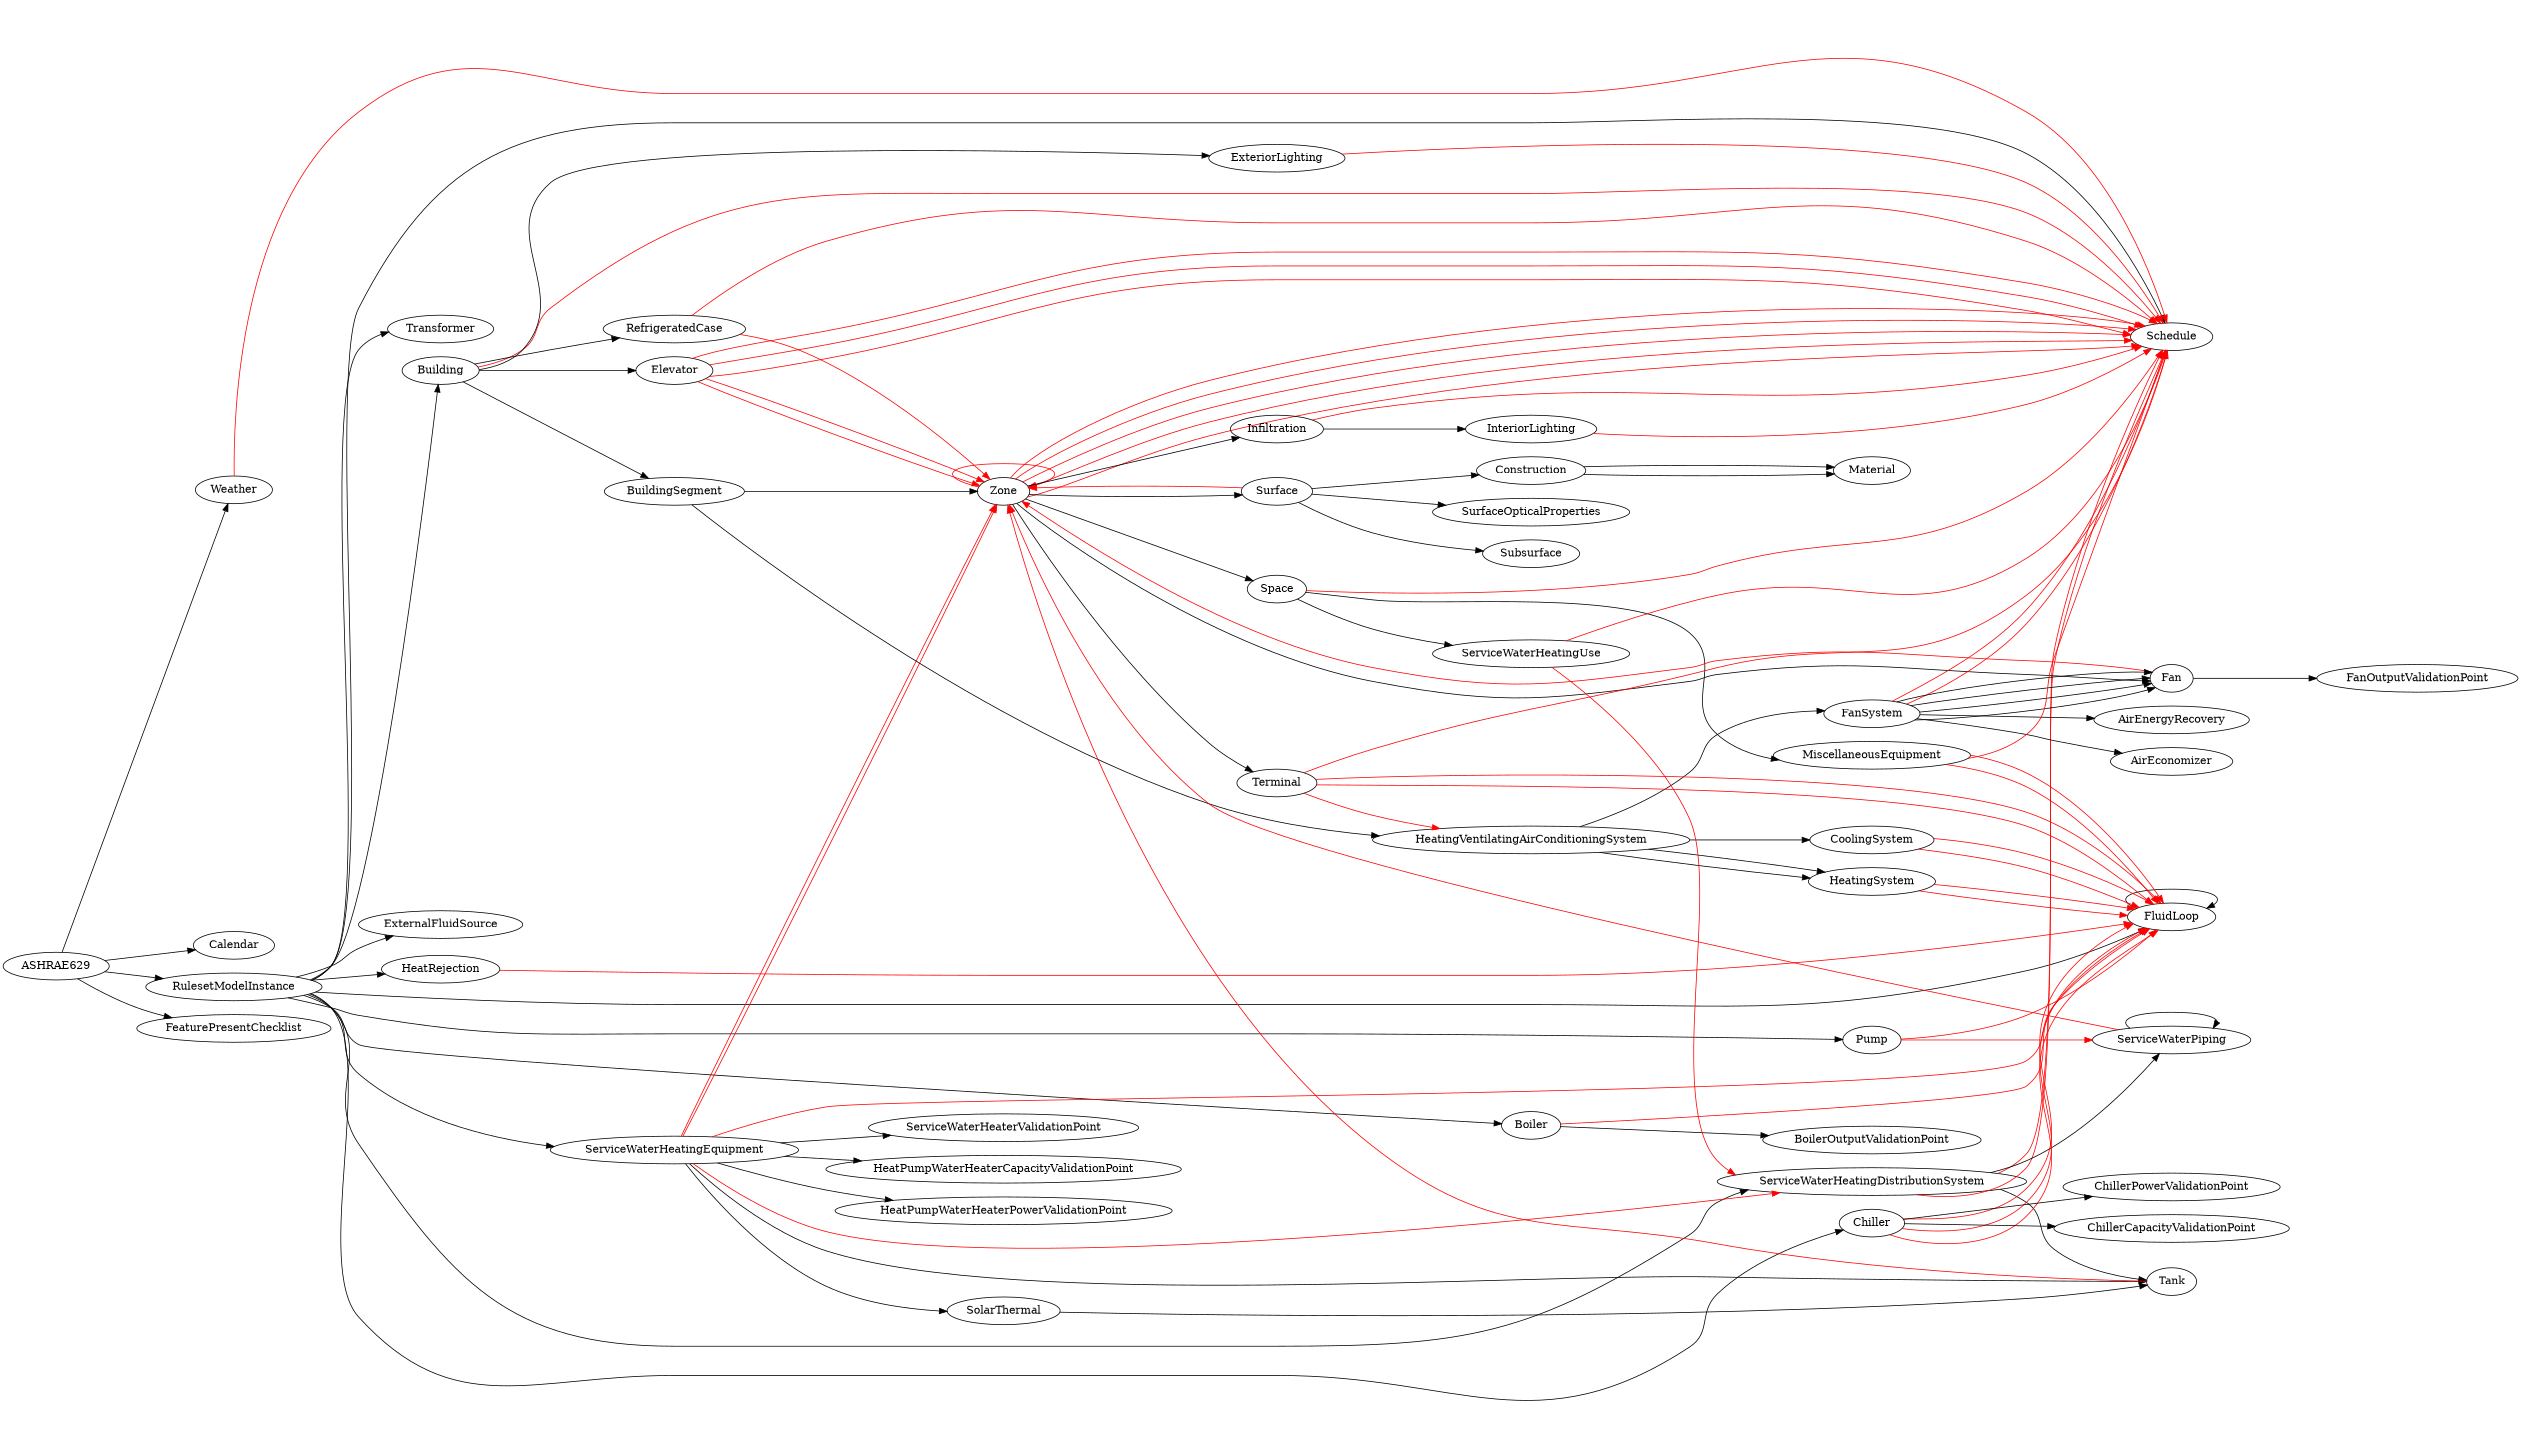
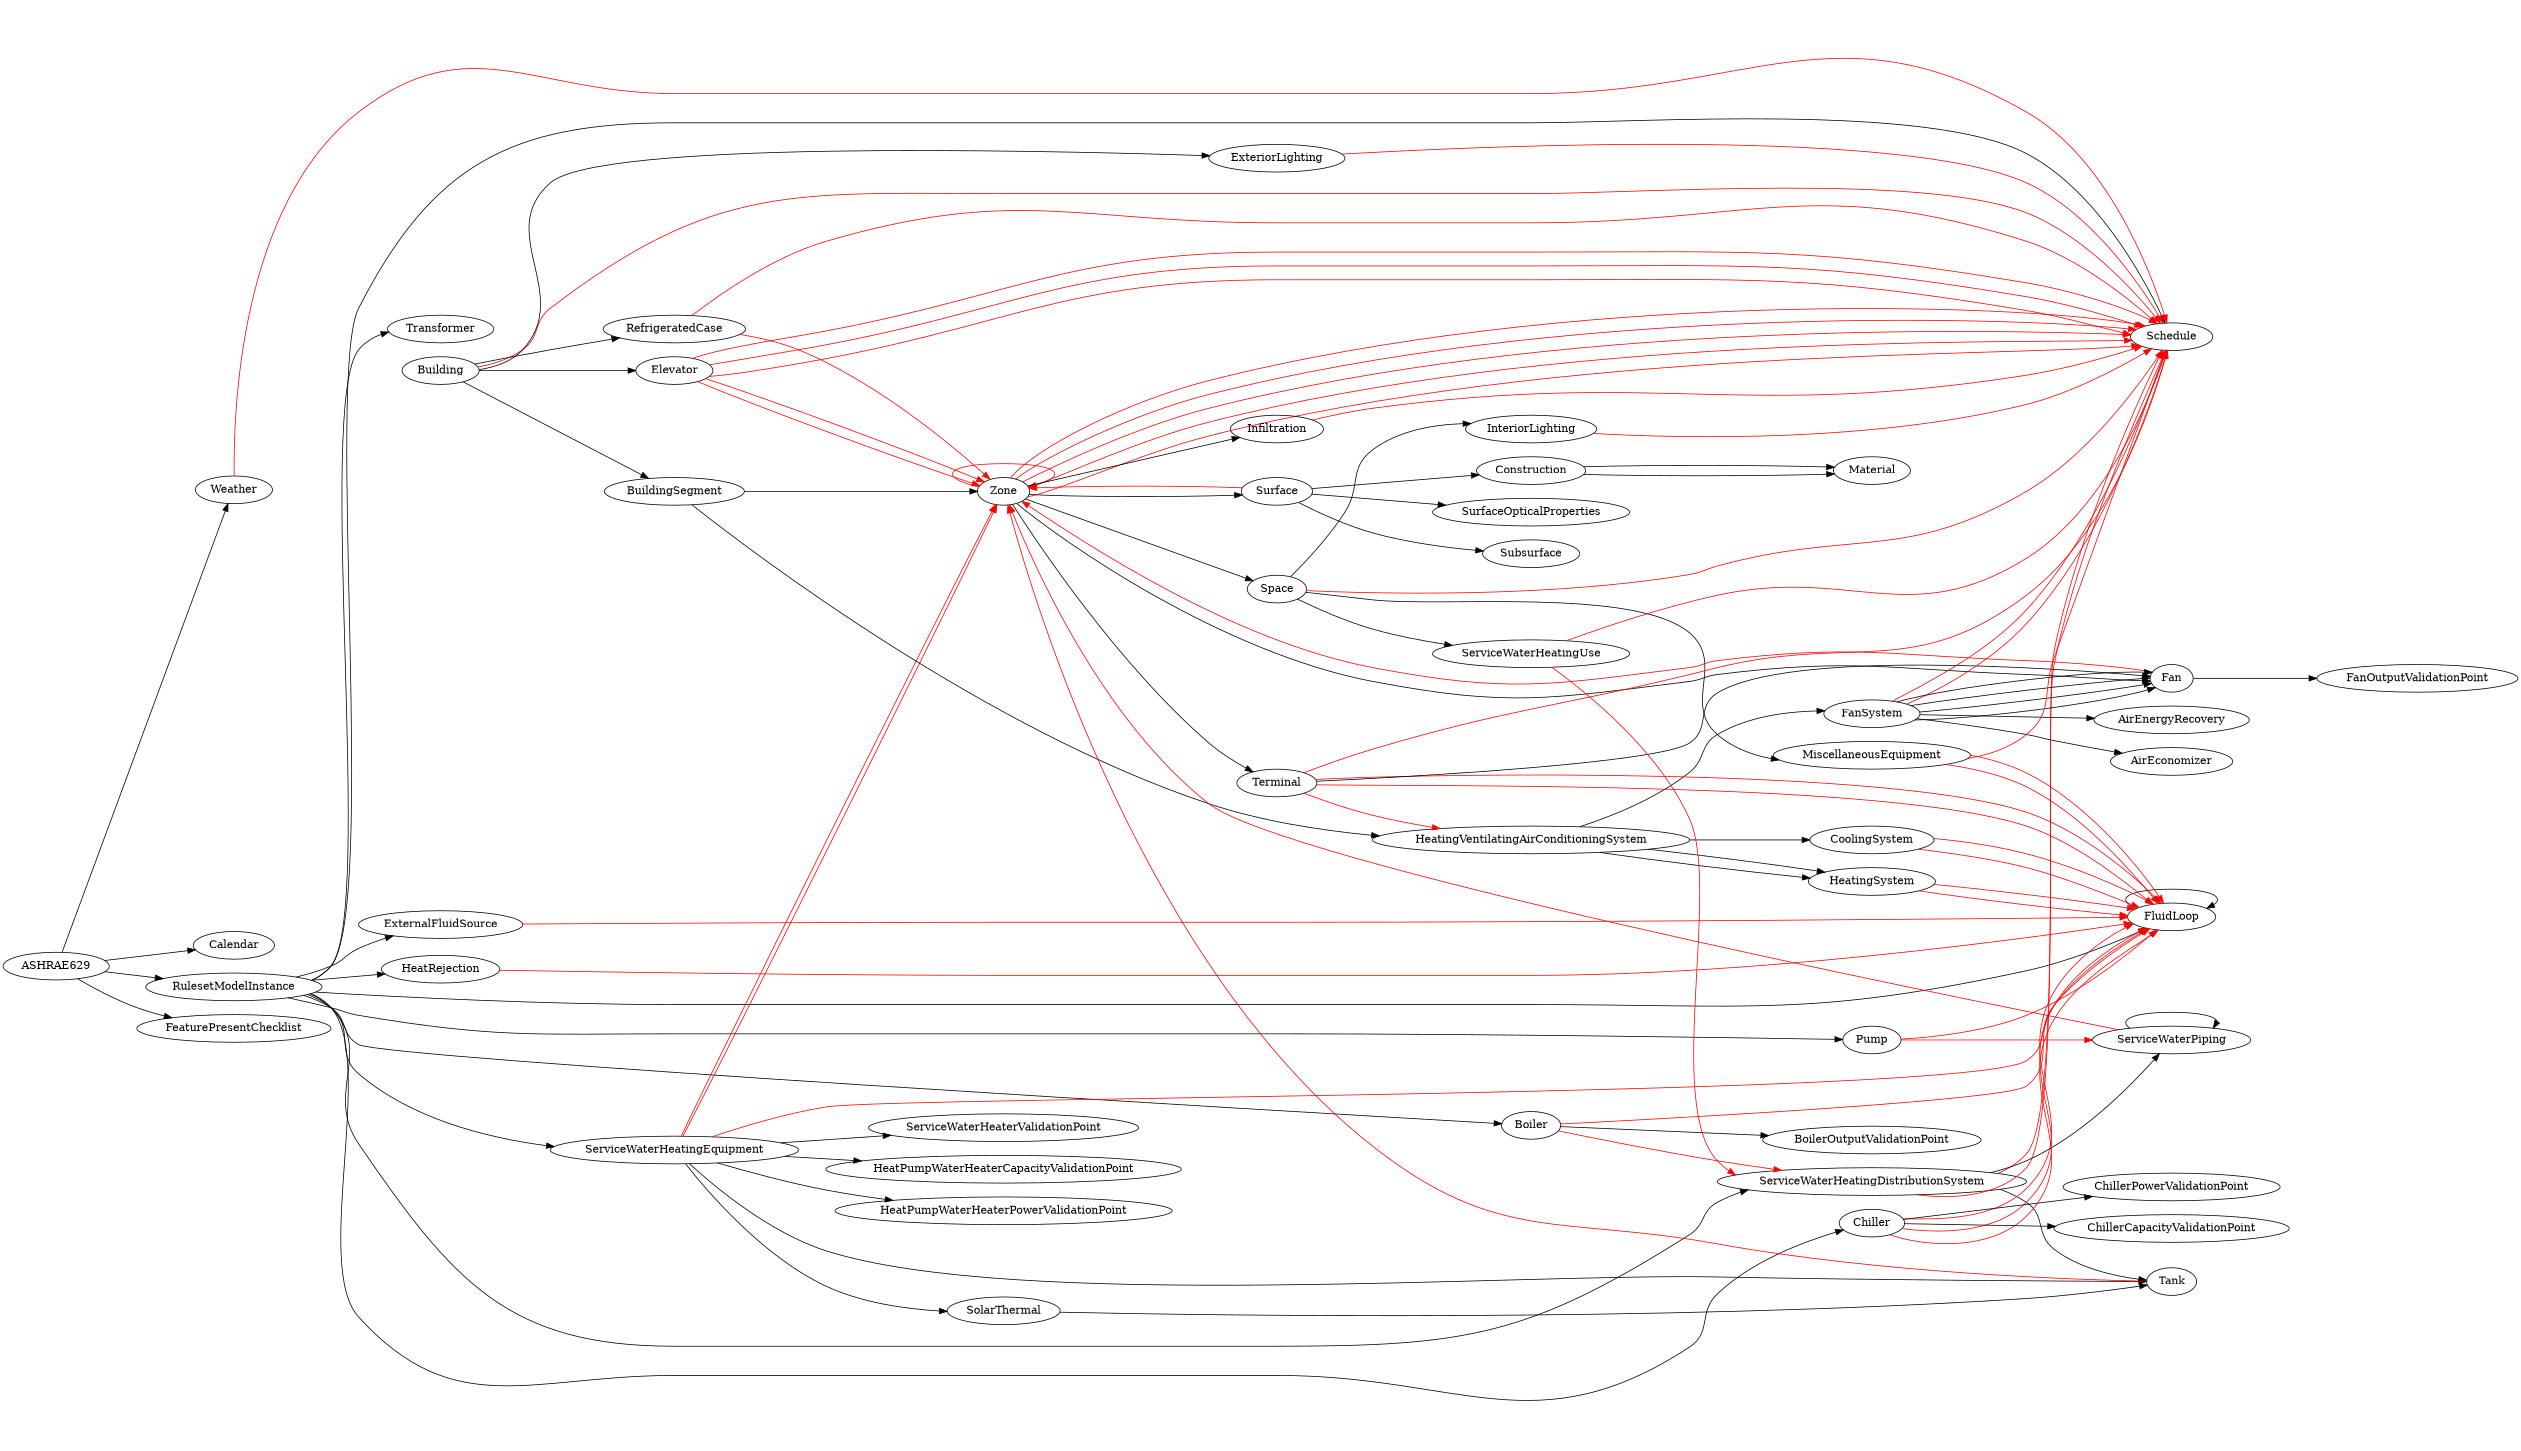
(1390, 429) -> (1357, 474)
(396, 695) -> none
none -> (1715, 695)
none -> (1321, 922)
(1225, 1242) -> (1666, 1152)
